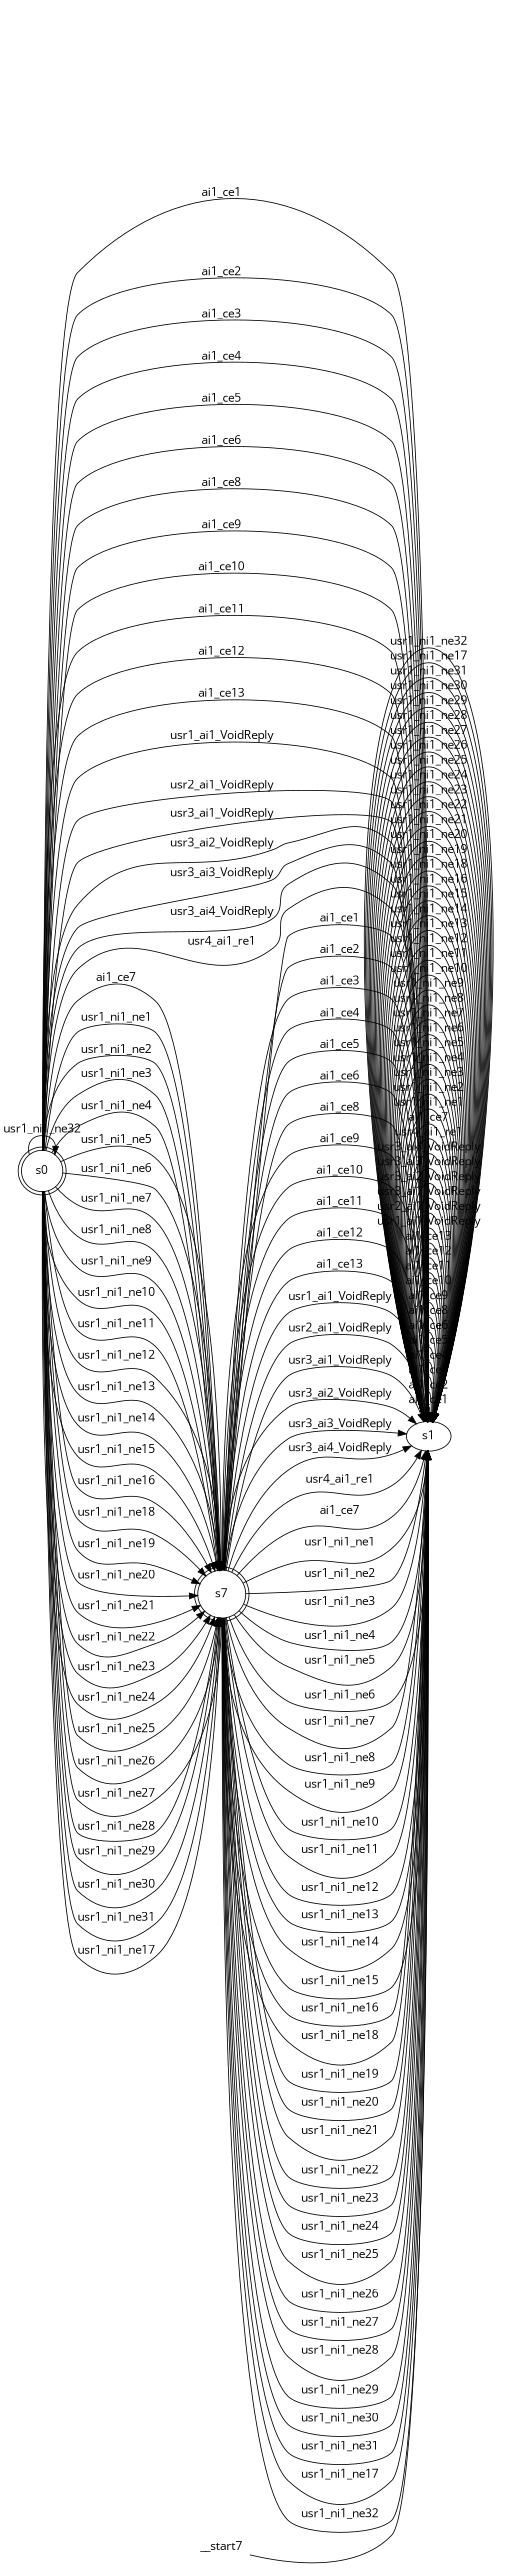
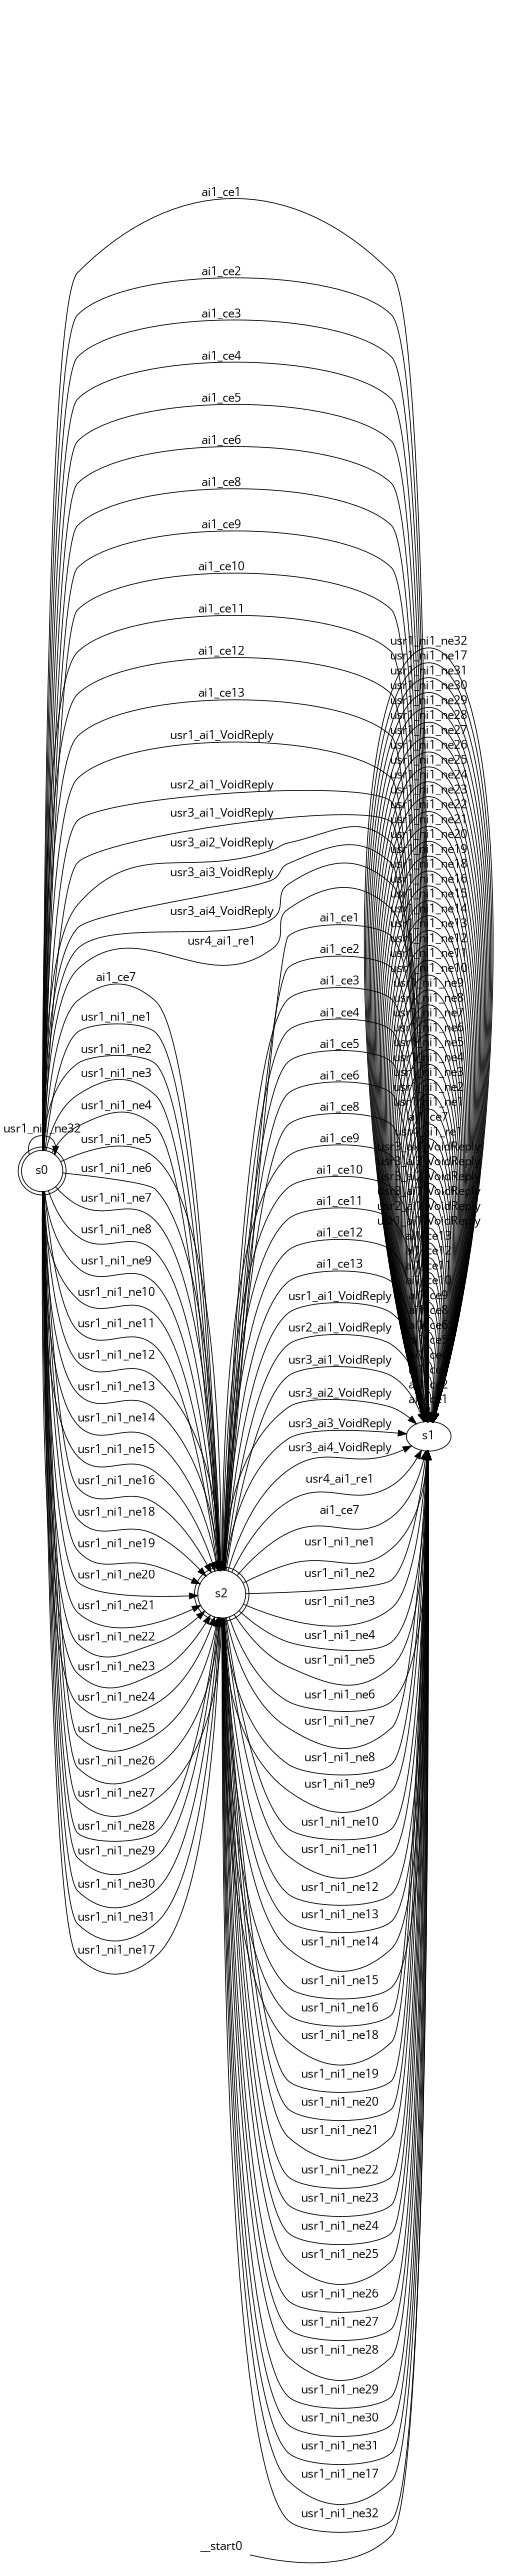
(222, 1594) -> (222, 1594)
(222, 2547) -> (222, 2547)
